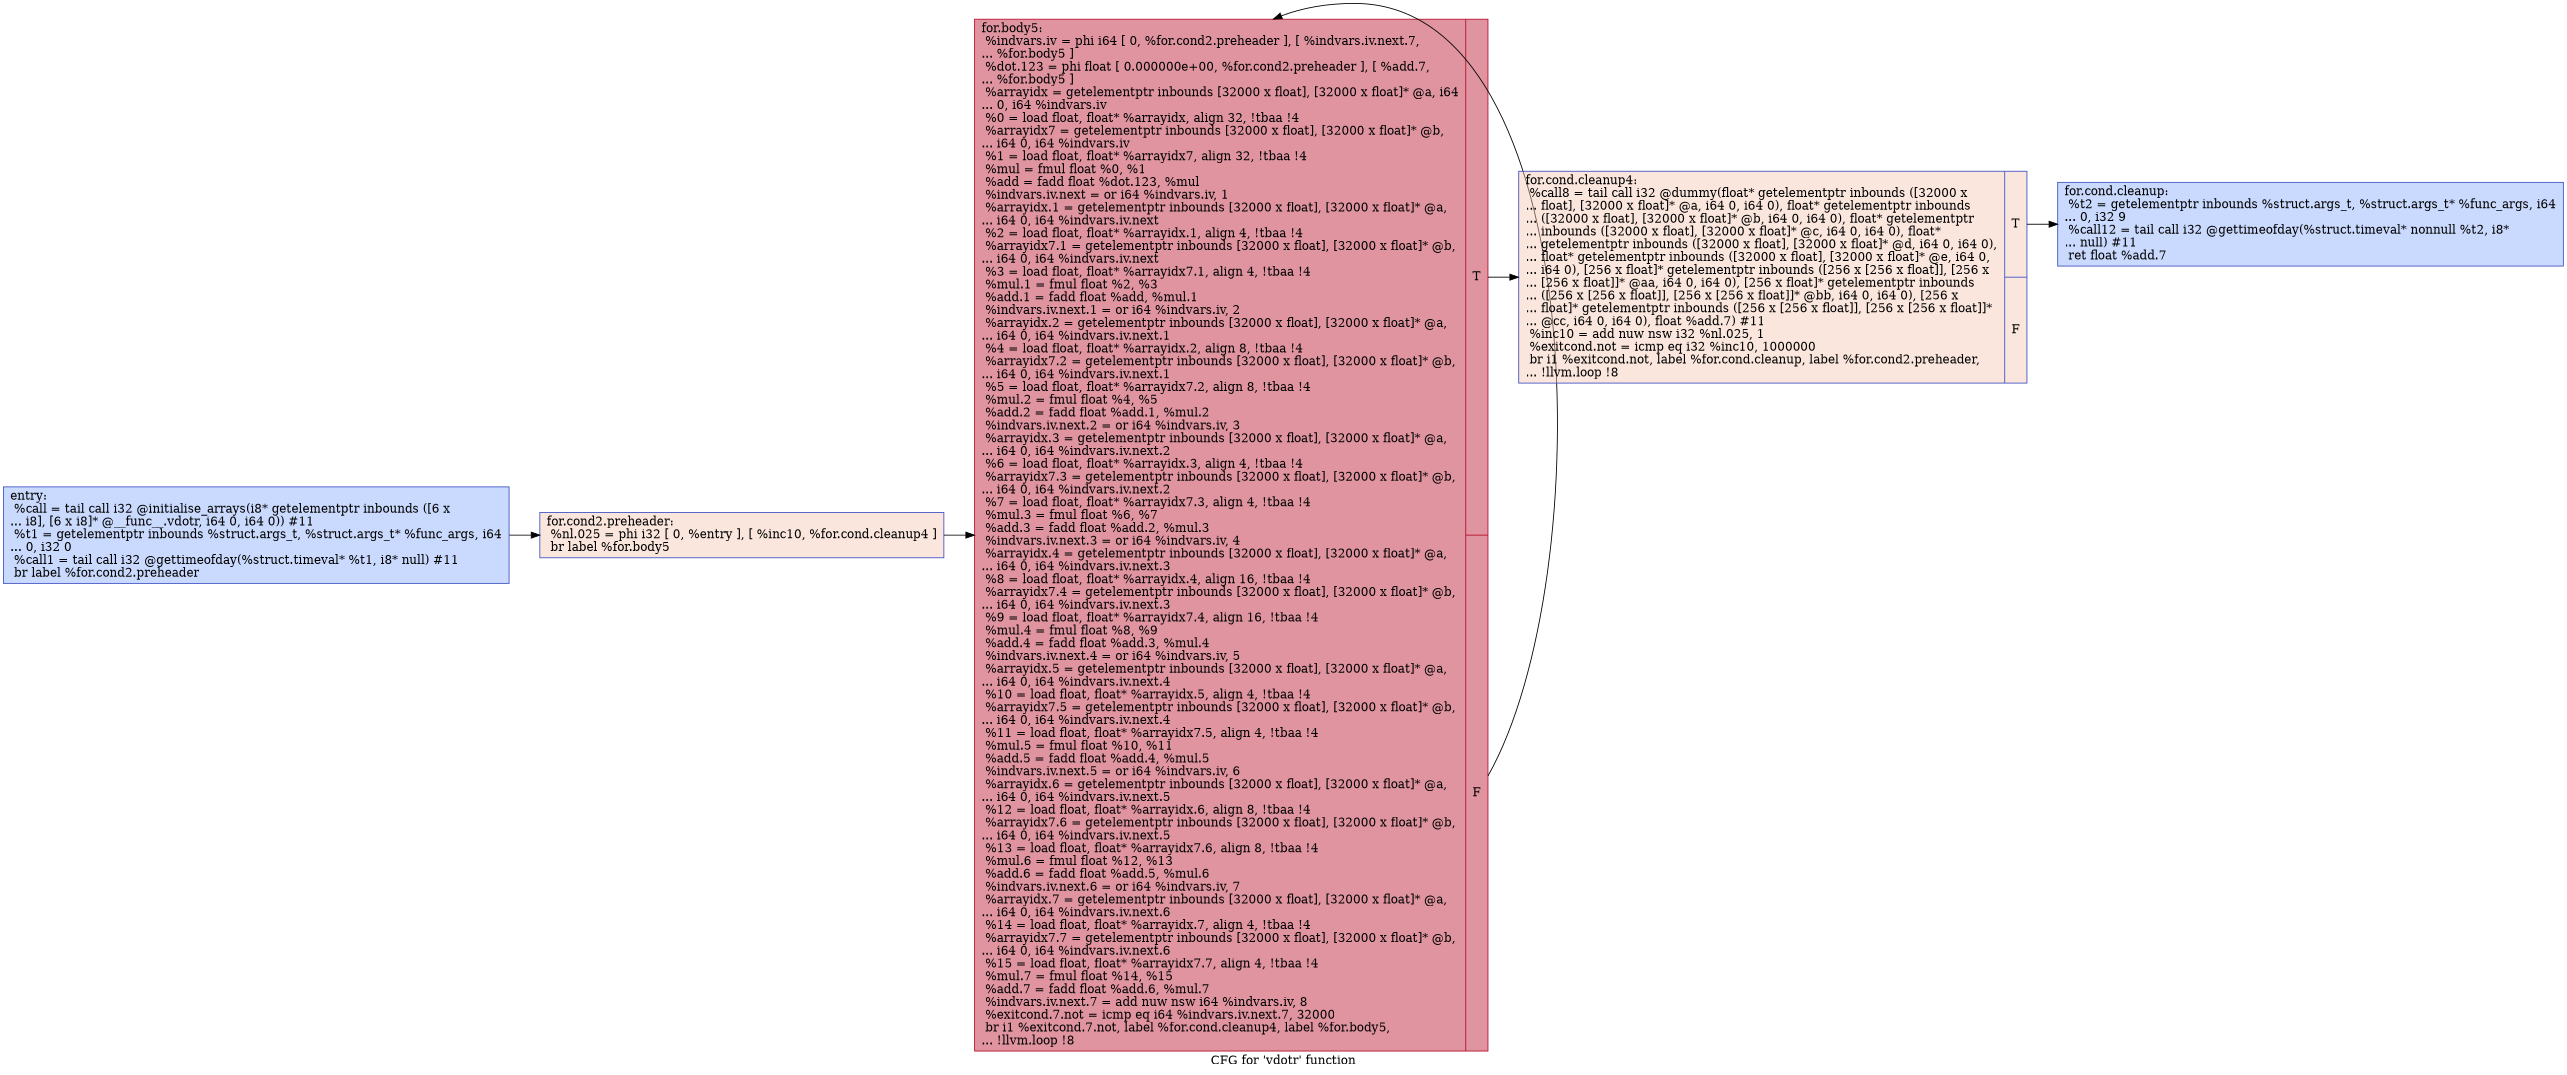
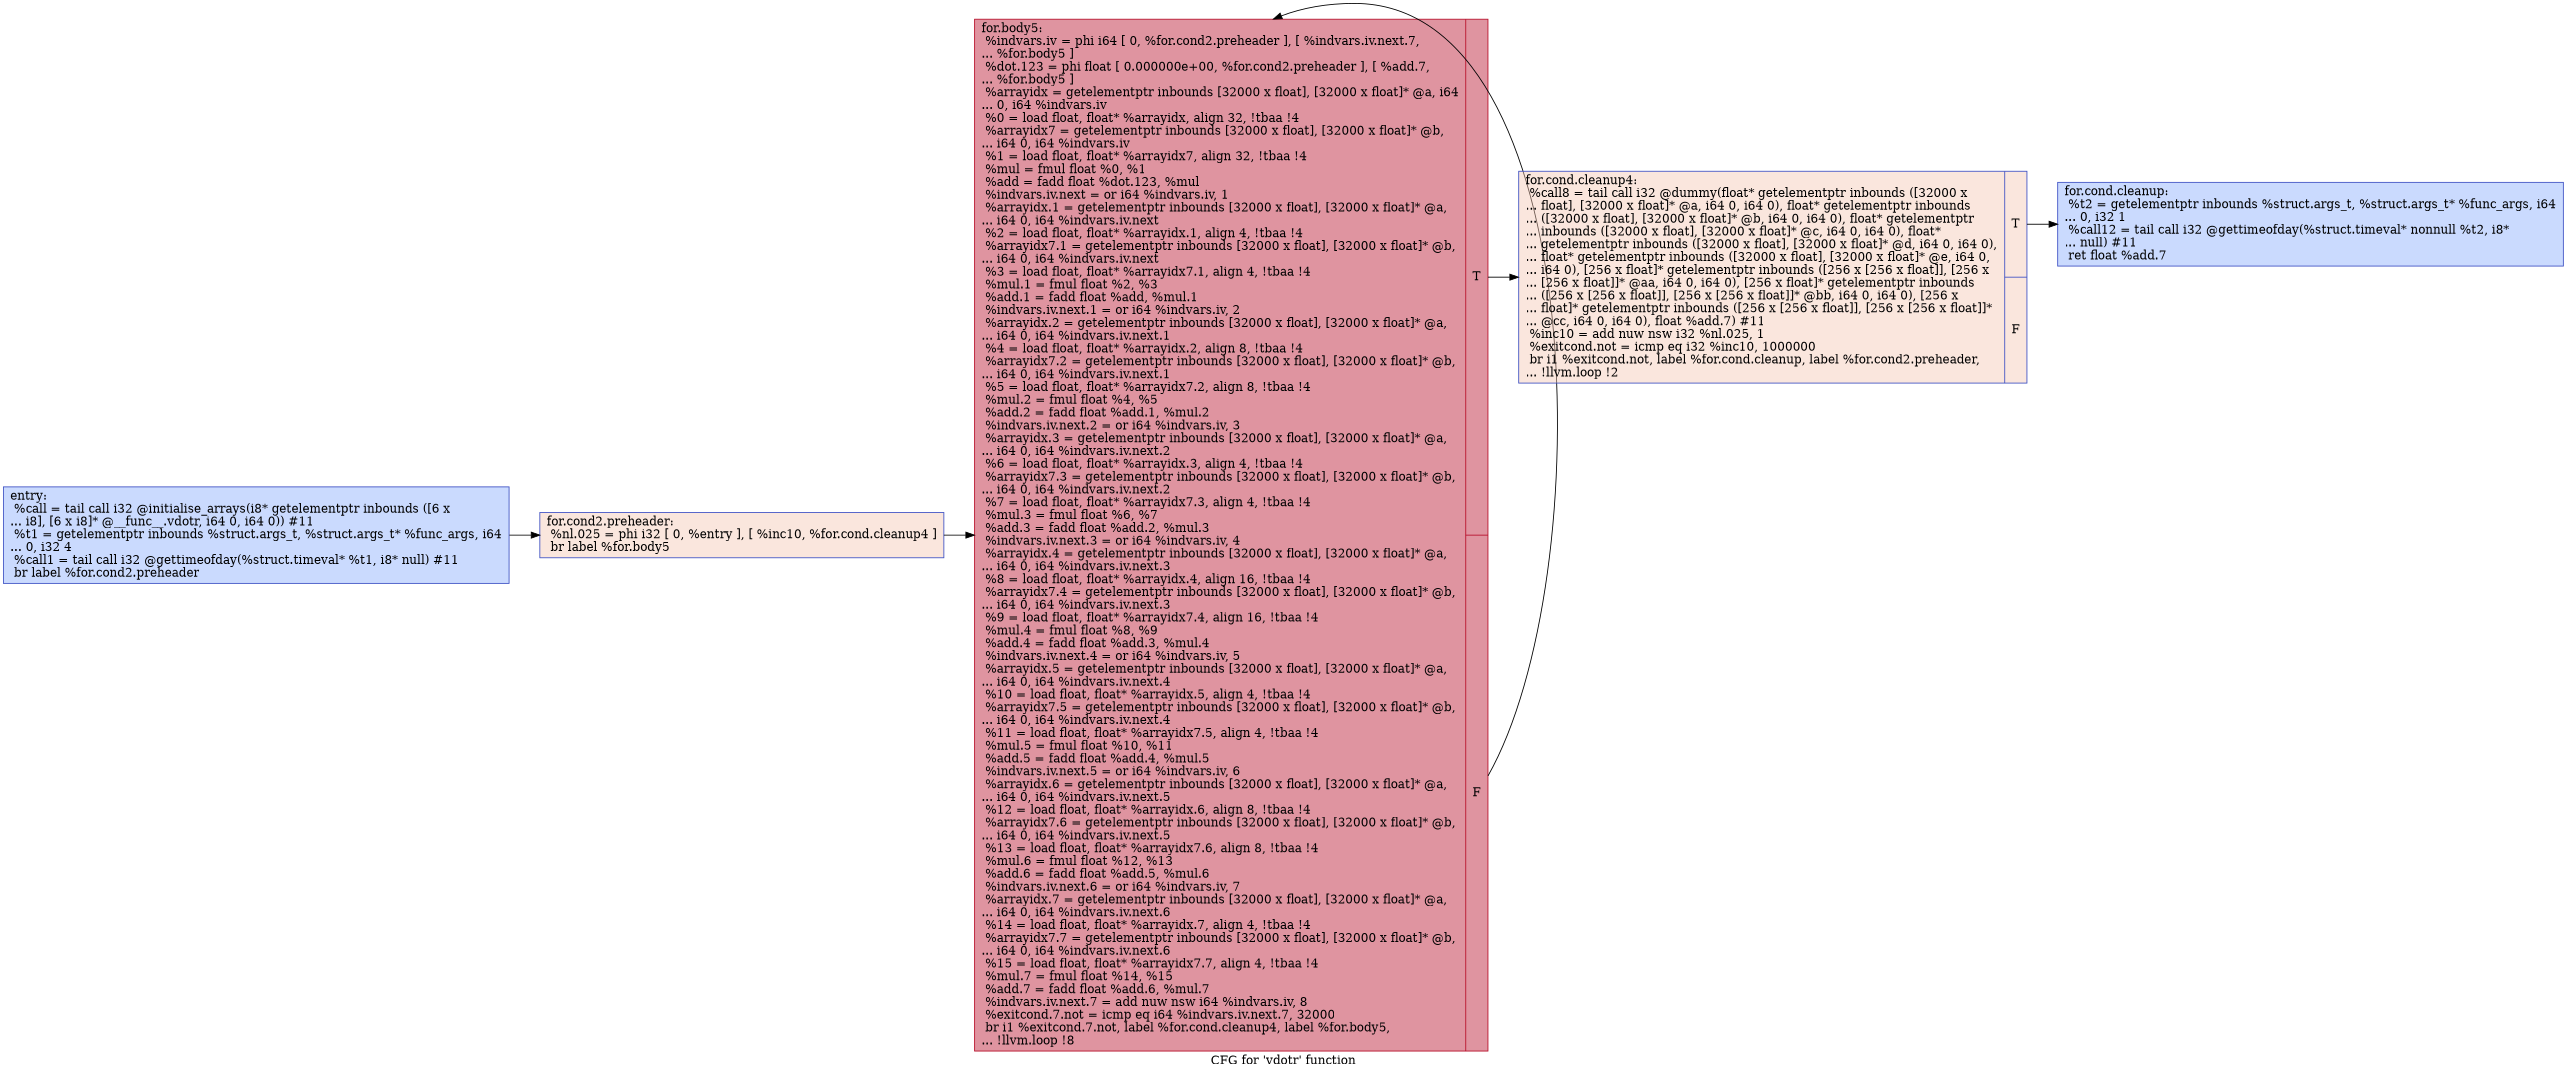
(2096, 217) -> (2096, 217)
(1572, 373) -> (1572, 373)
(41, 548) -> (41, 548)
